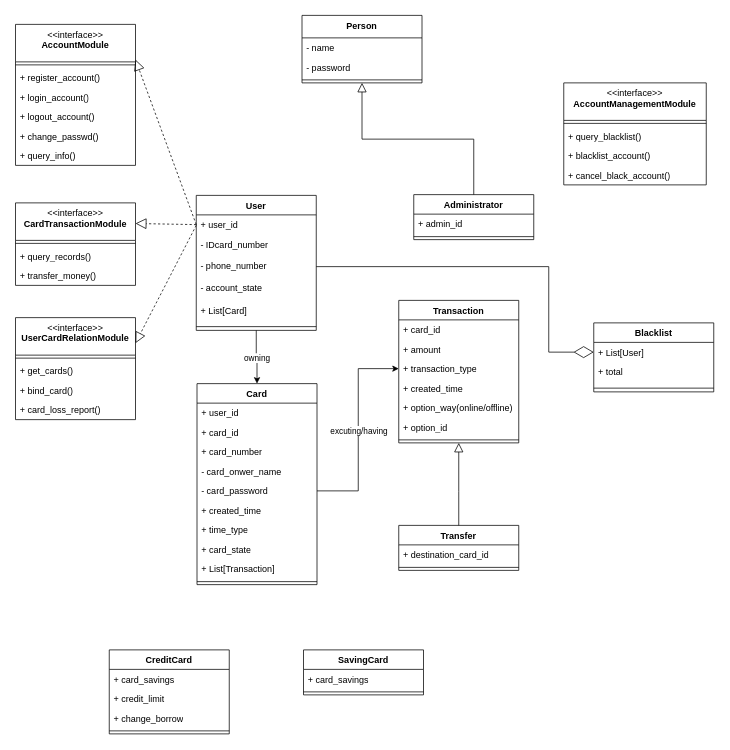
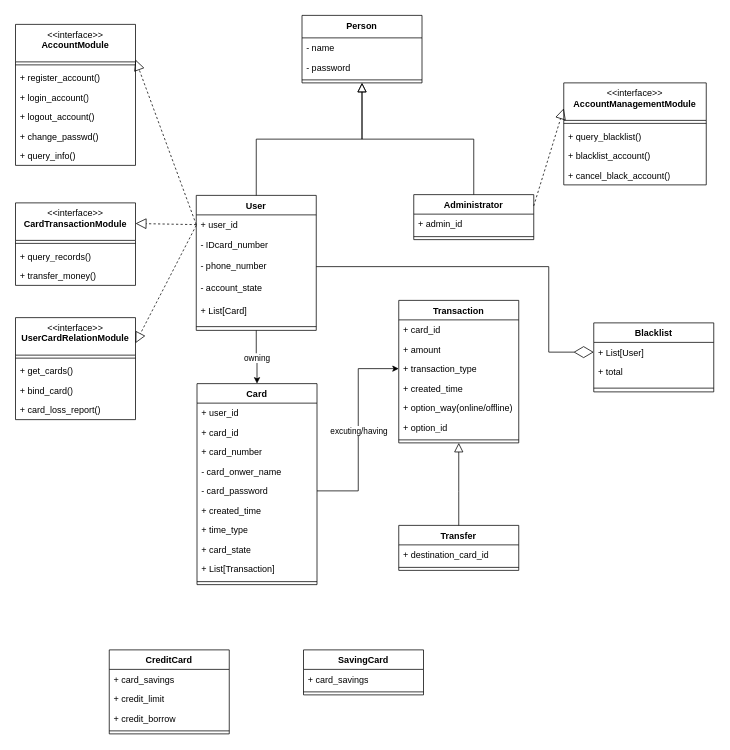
none -> (279, 139)
none -> (547, 163)
(150, 719) -> (149, 719)
